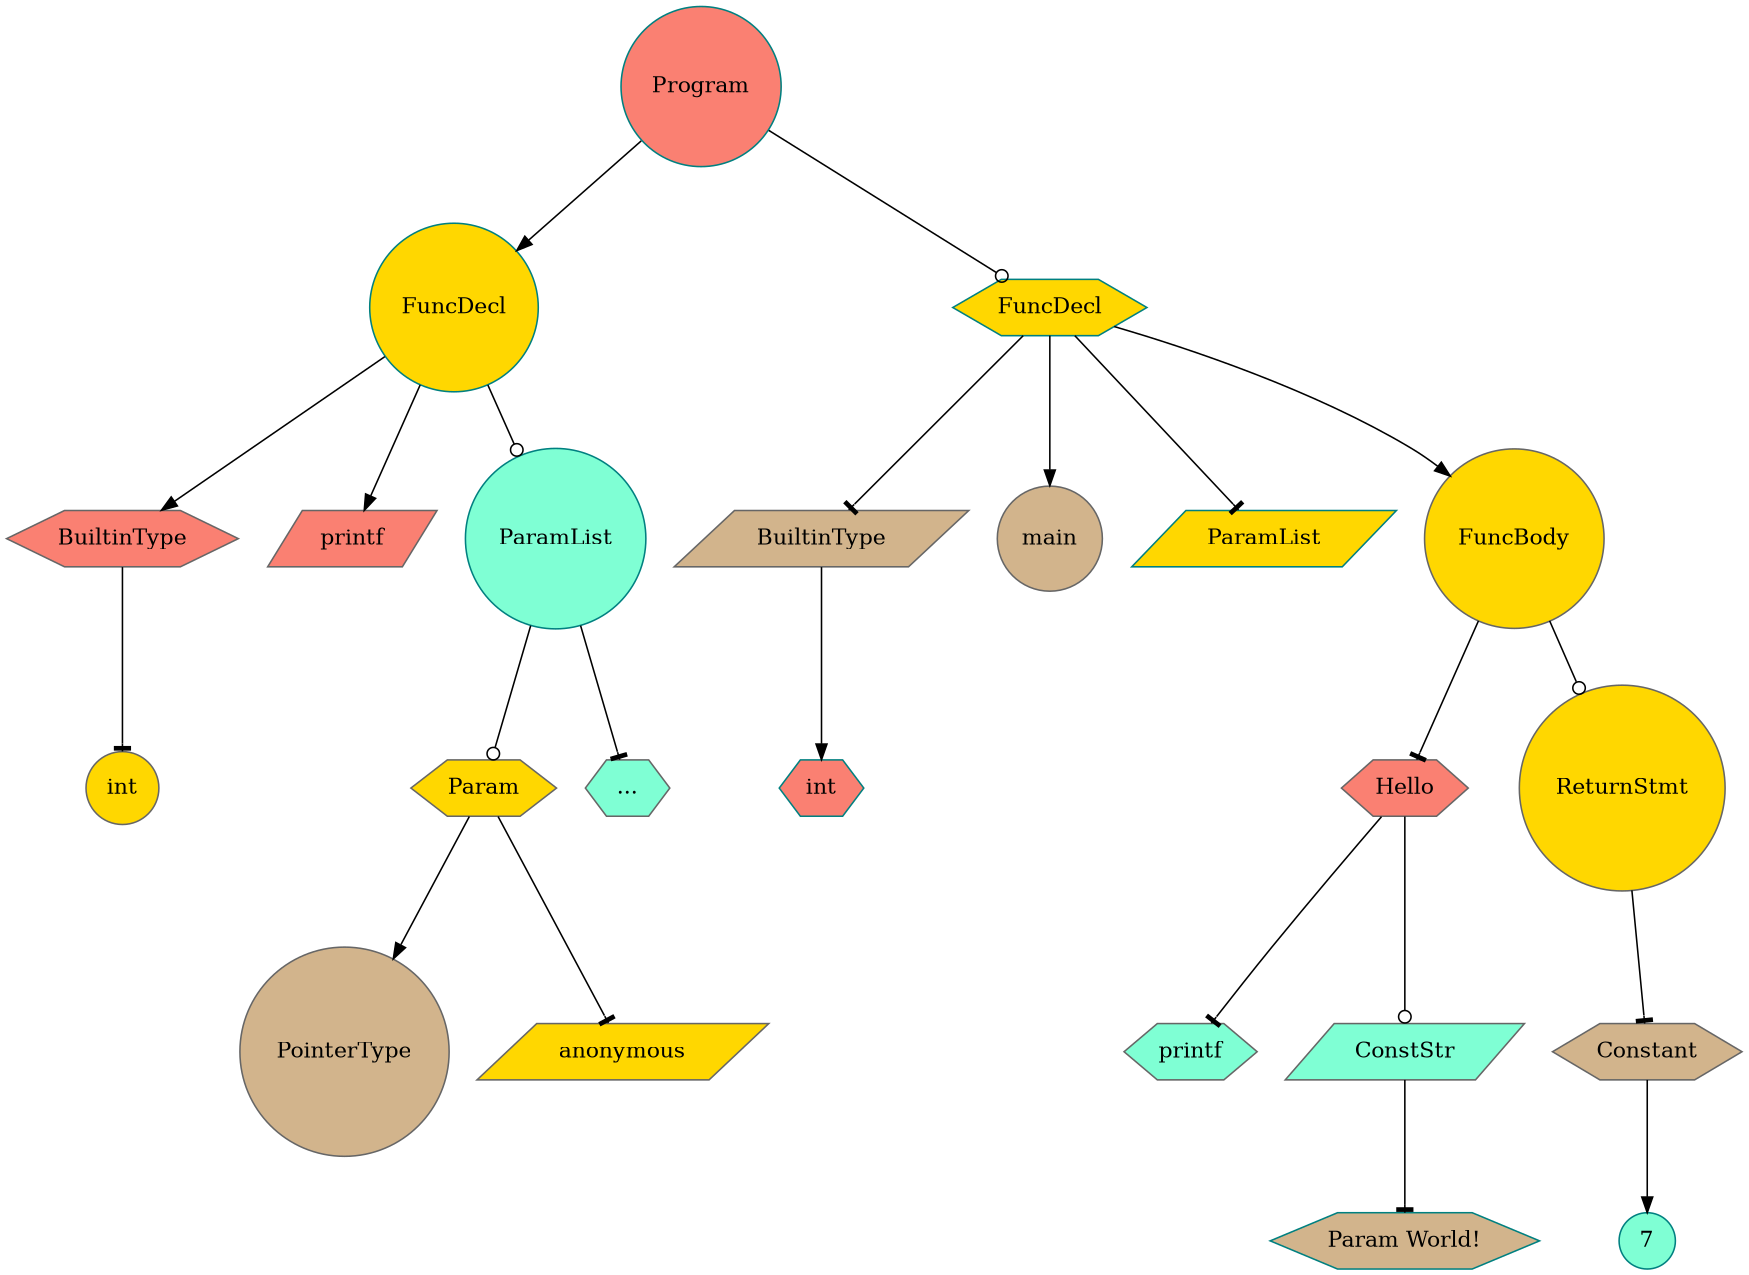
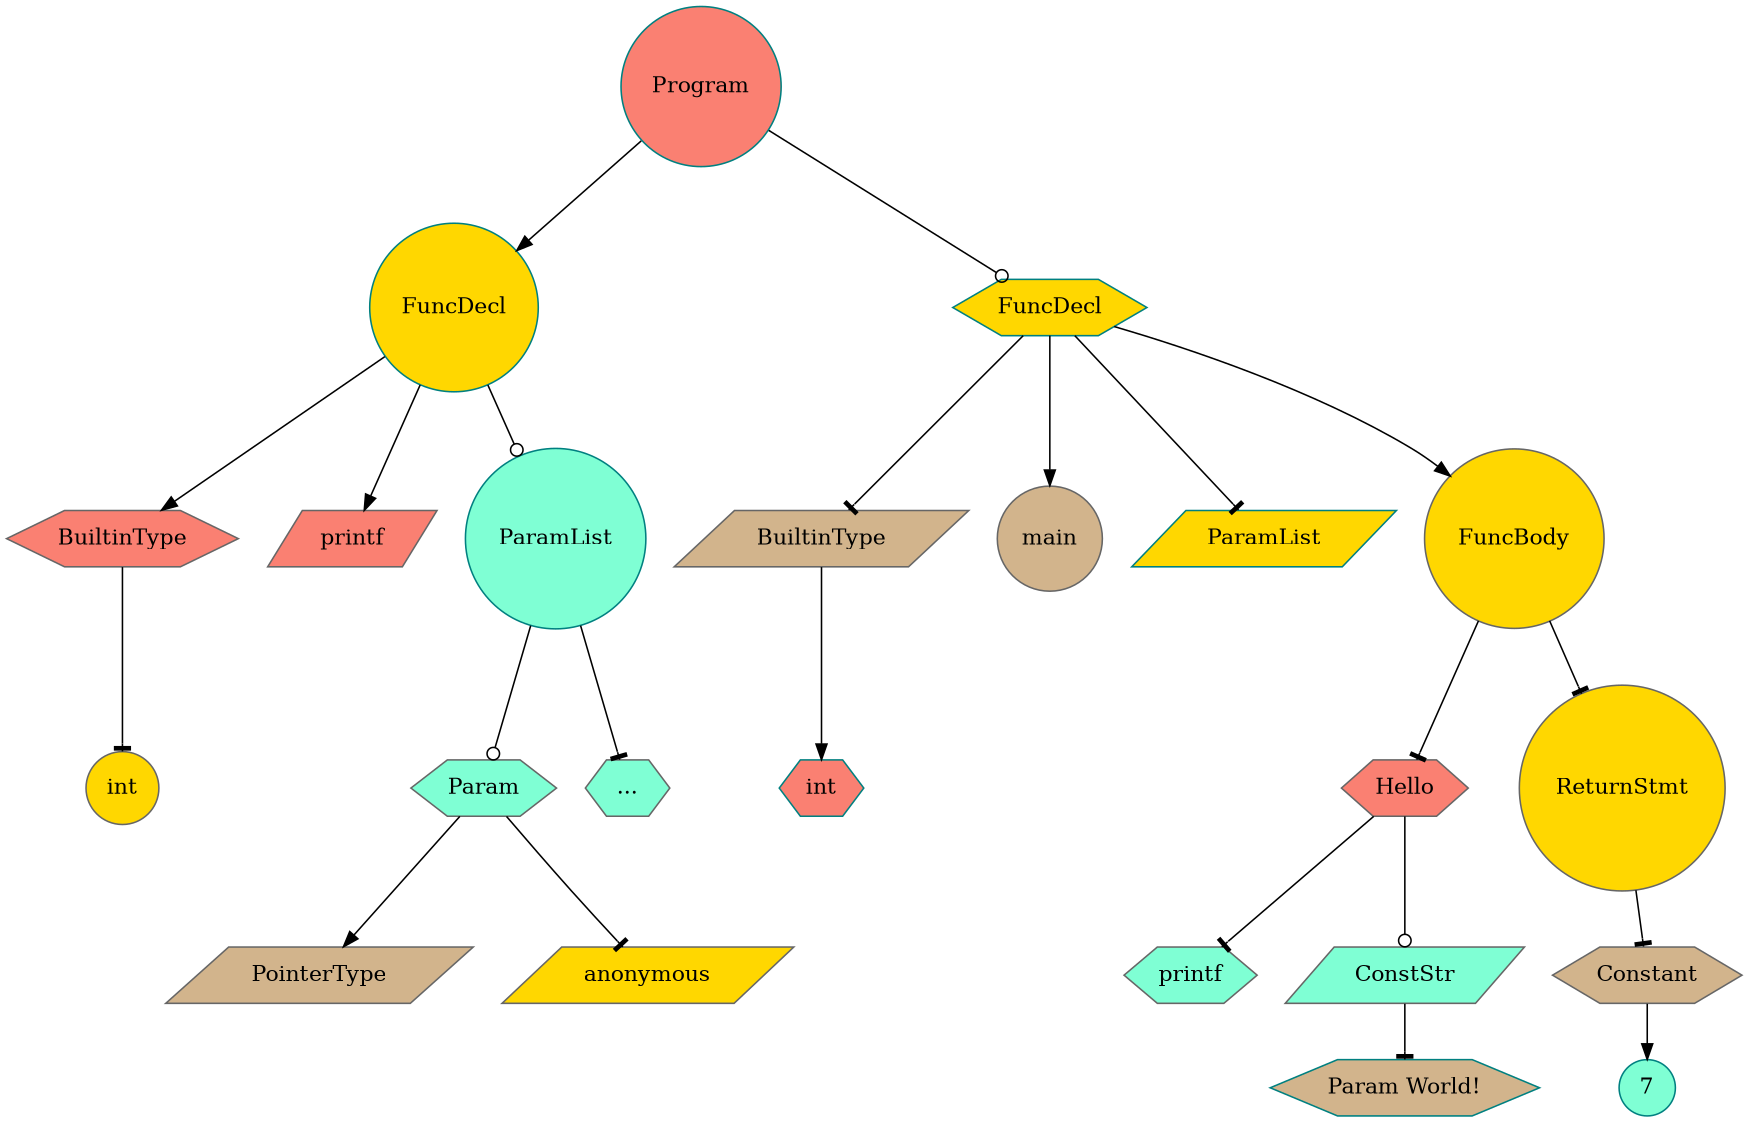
(1563, 651) -> (1564, 654)
(484, 788) -> (484, 788)
(345, 1052) -> (320, 975)
